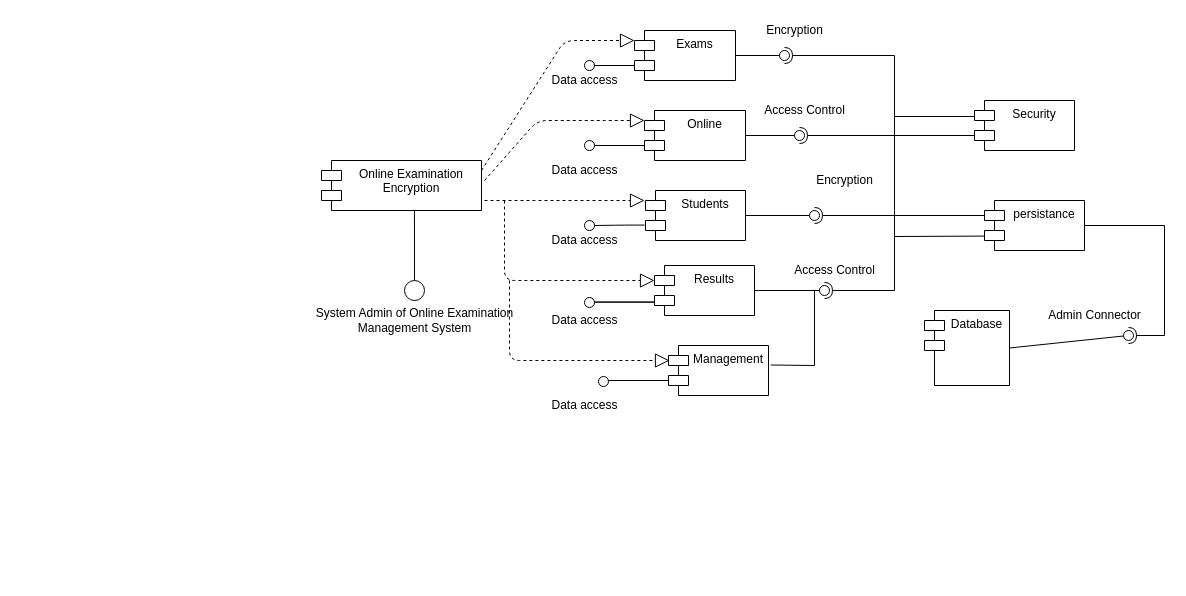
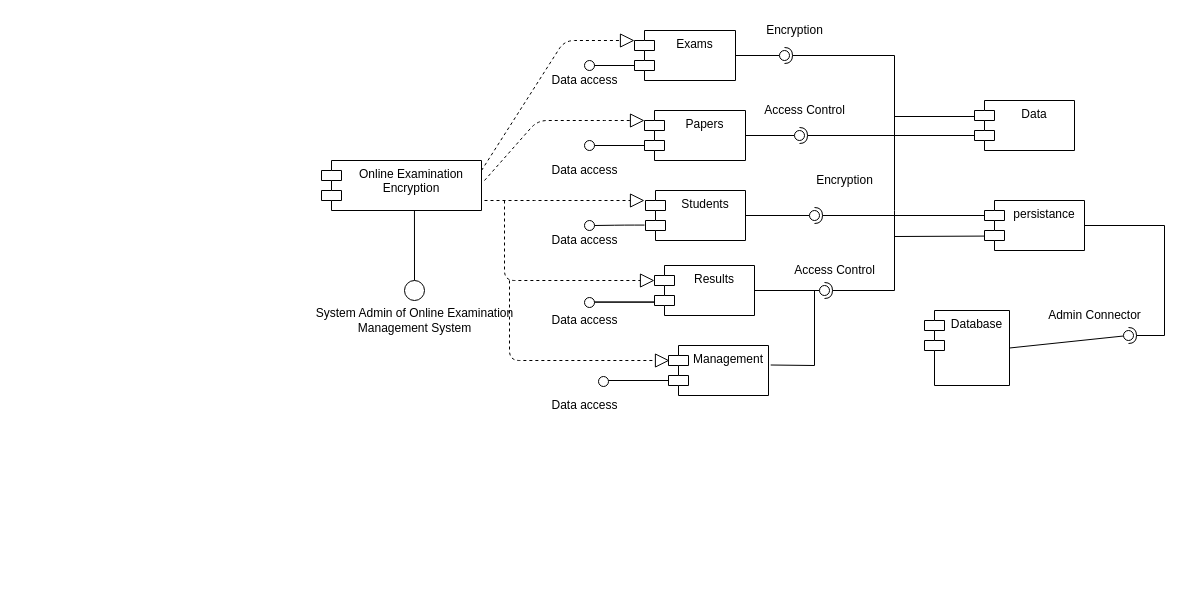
(1034, 114) -> (1034, 114)
(705, 124) -> (705, 124)
